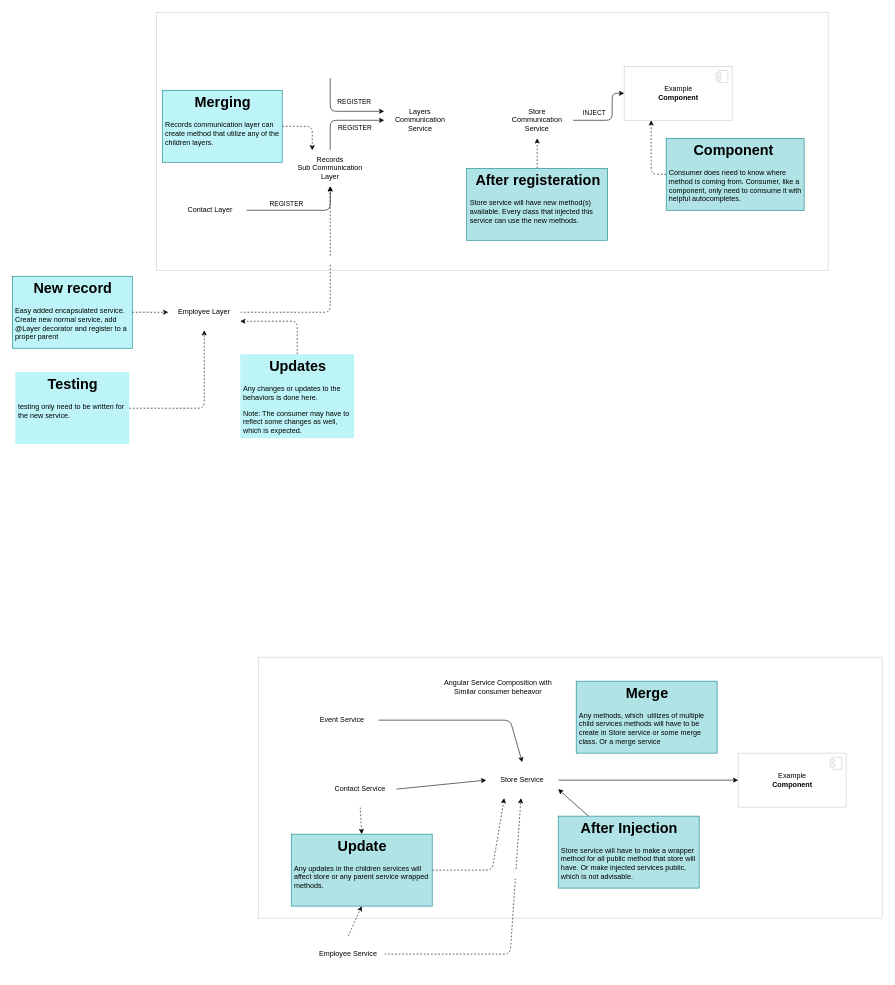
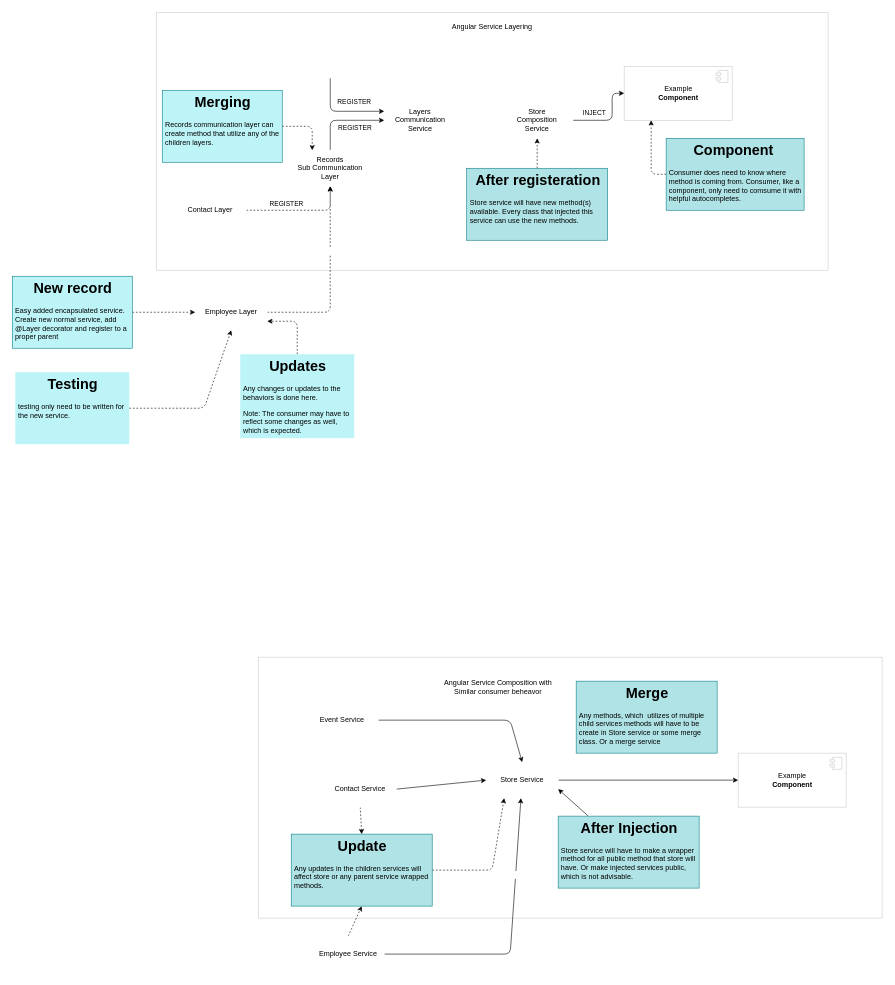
none -> (492, 27)
(537, 120) -> (537, 120)
(287, 210) -> (287, 210)
(204, 312) -> (231, 312)
(511, 941) -> (511, 941)
